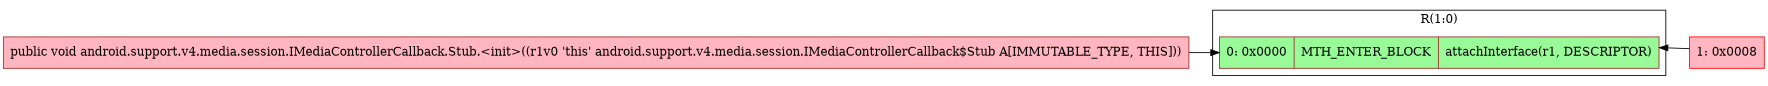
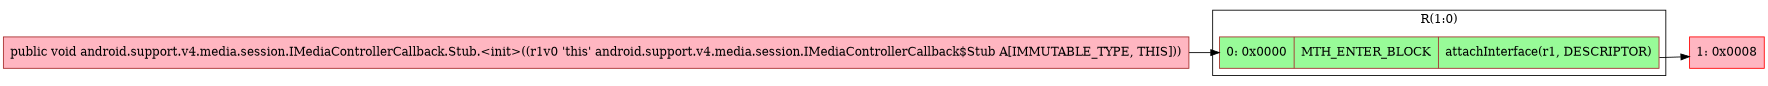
(1679, 48) -> (1671, 57)
